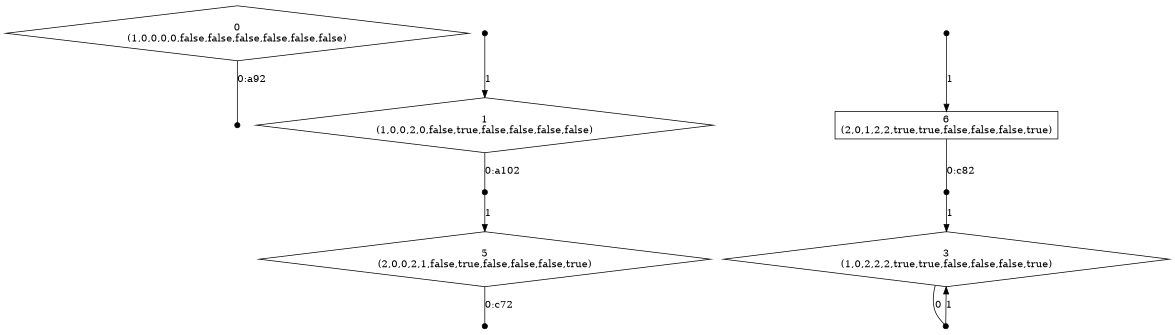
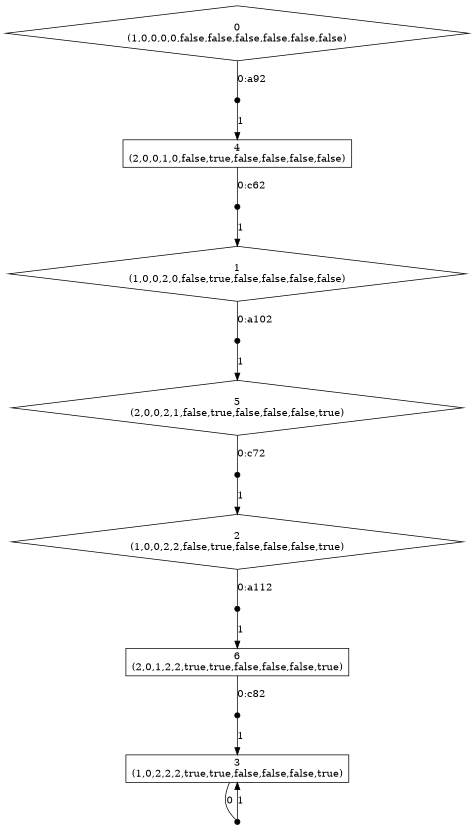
none -> (237, 154)
(946, 259) -> (237, 769)
none -> (237, 542)
